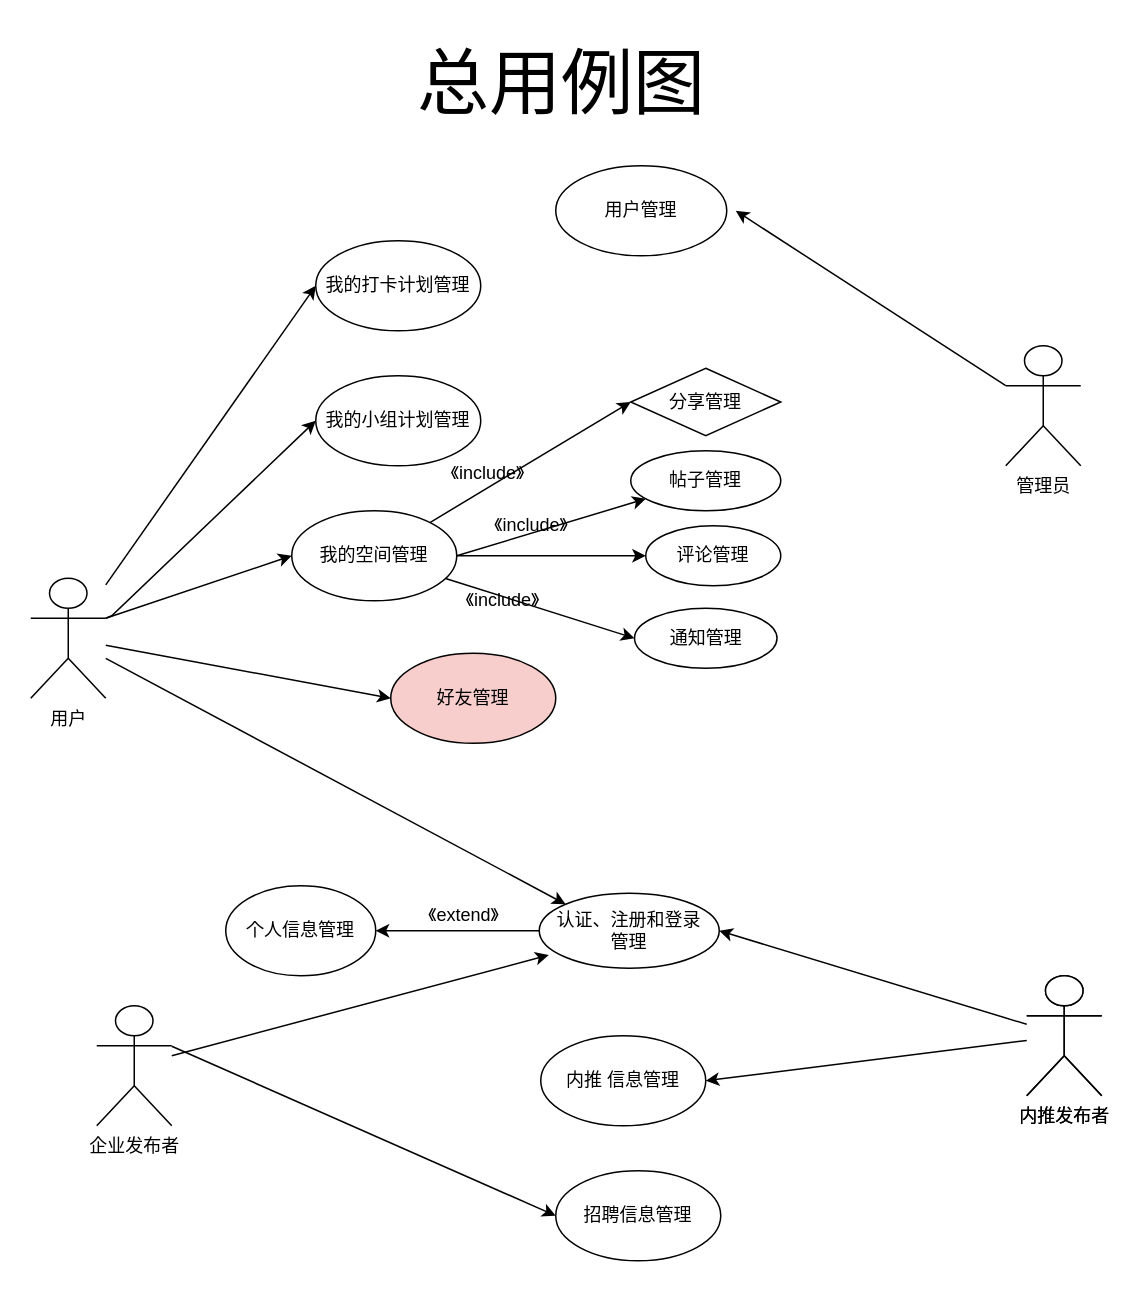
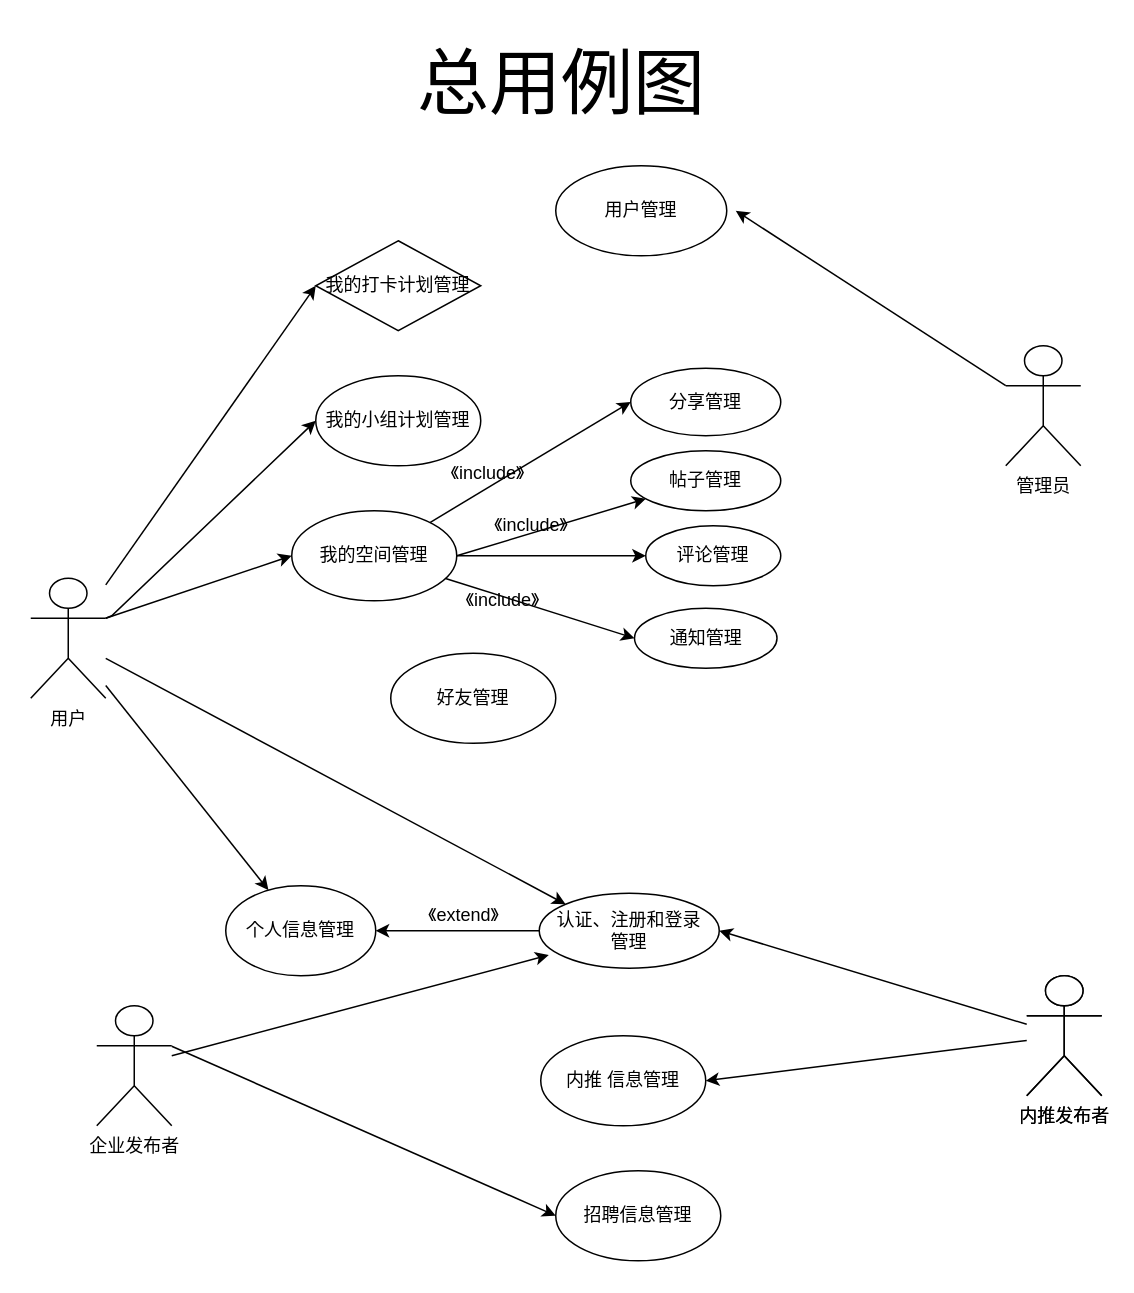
(398, 286) -> (398, 286)
(706, 402) -> (706, 402)
(244, 671) -> (184, 784)
(473, 698) -> (473, 698)
